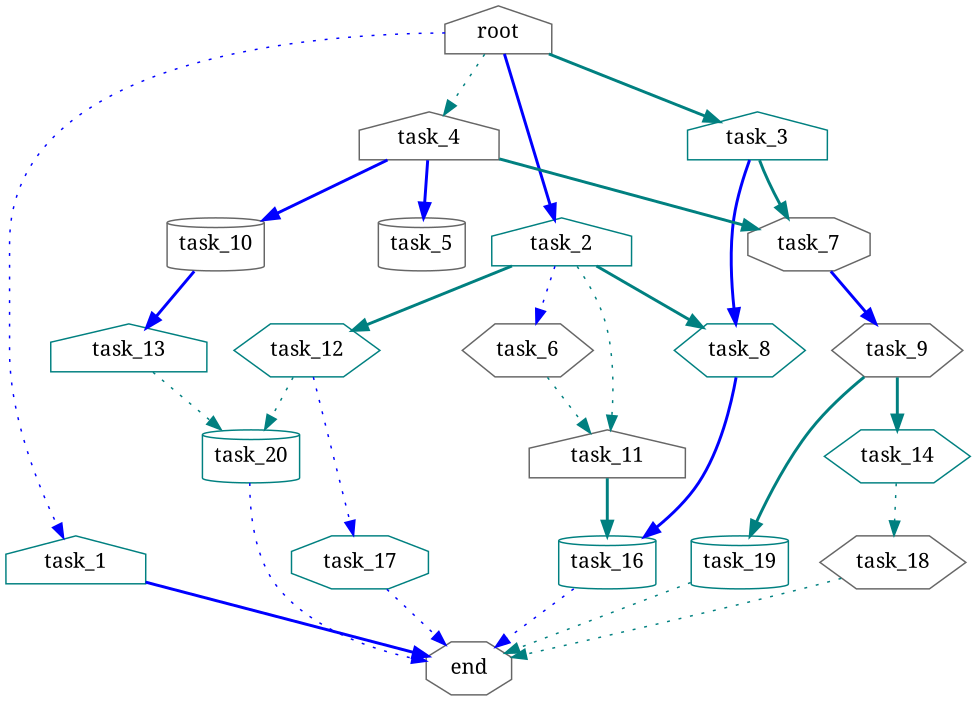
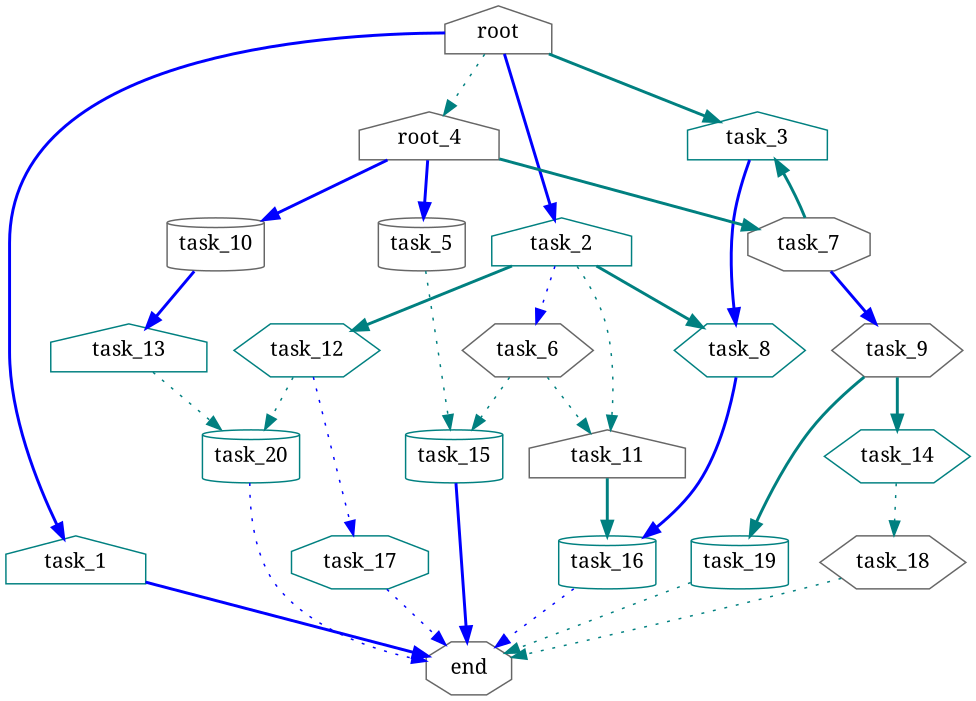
(57, 135) -> (57, 135)
(429, 138) -> (429, 138)
(769, 183) -> (795, 195)
none -> (454, 456)
